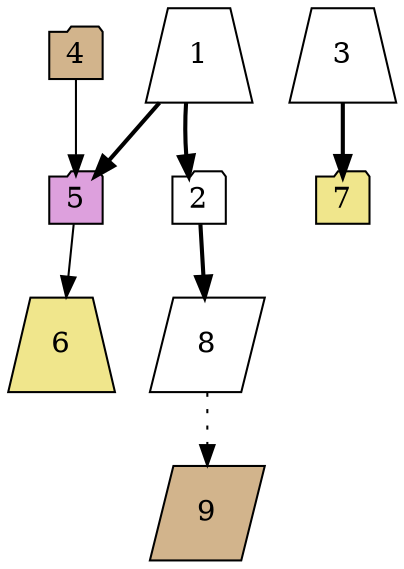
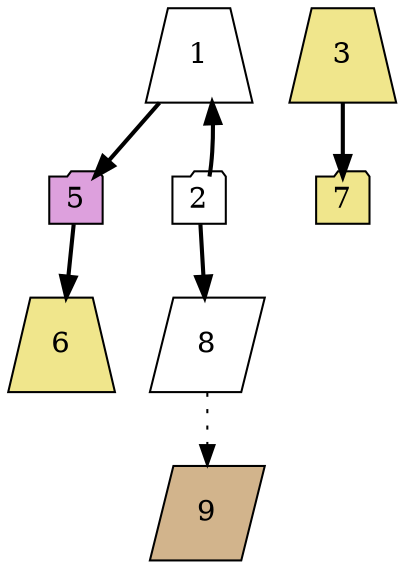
(76, 55) -> none
(343, 55) -> (343, 55)
(185, 129) -> (212, 150)
(71, 250) -> (71, 250)
